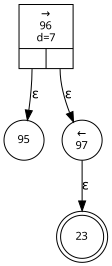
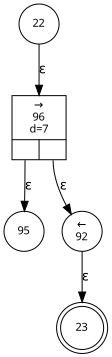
none -> (39, 24)
(82, 140) -> (82, 231)
